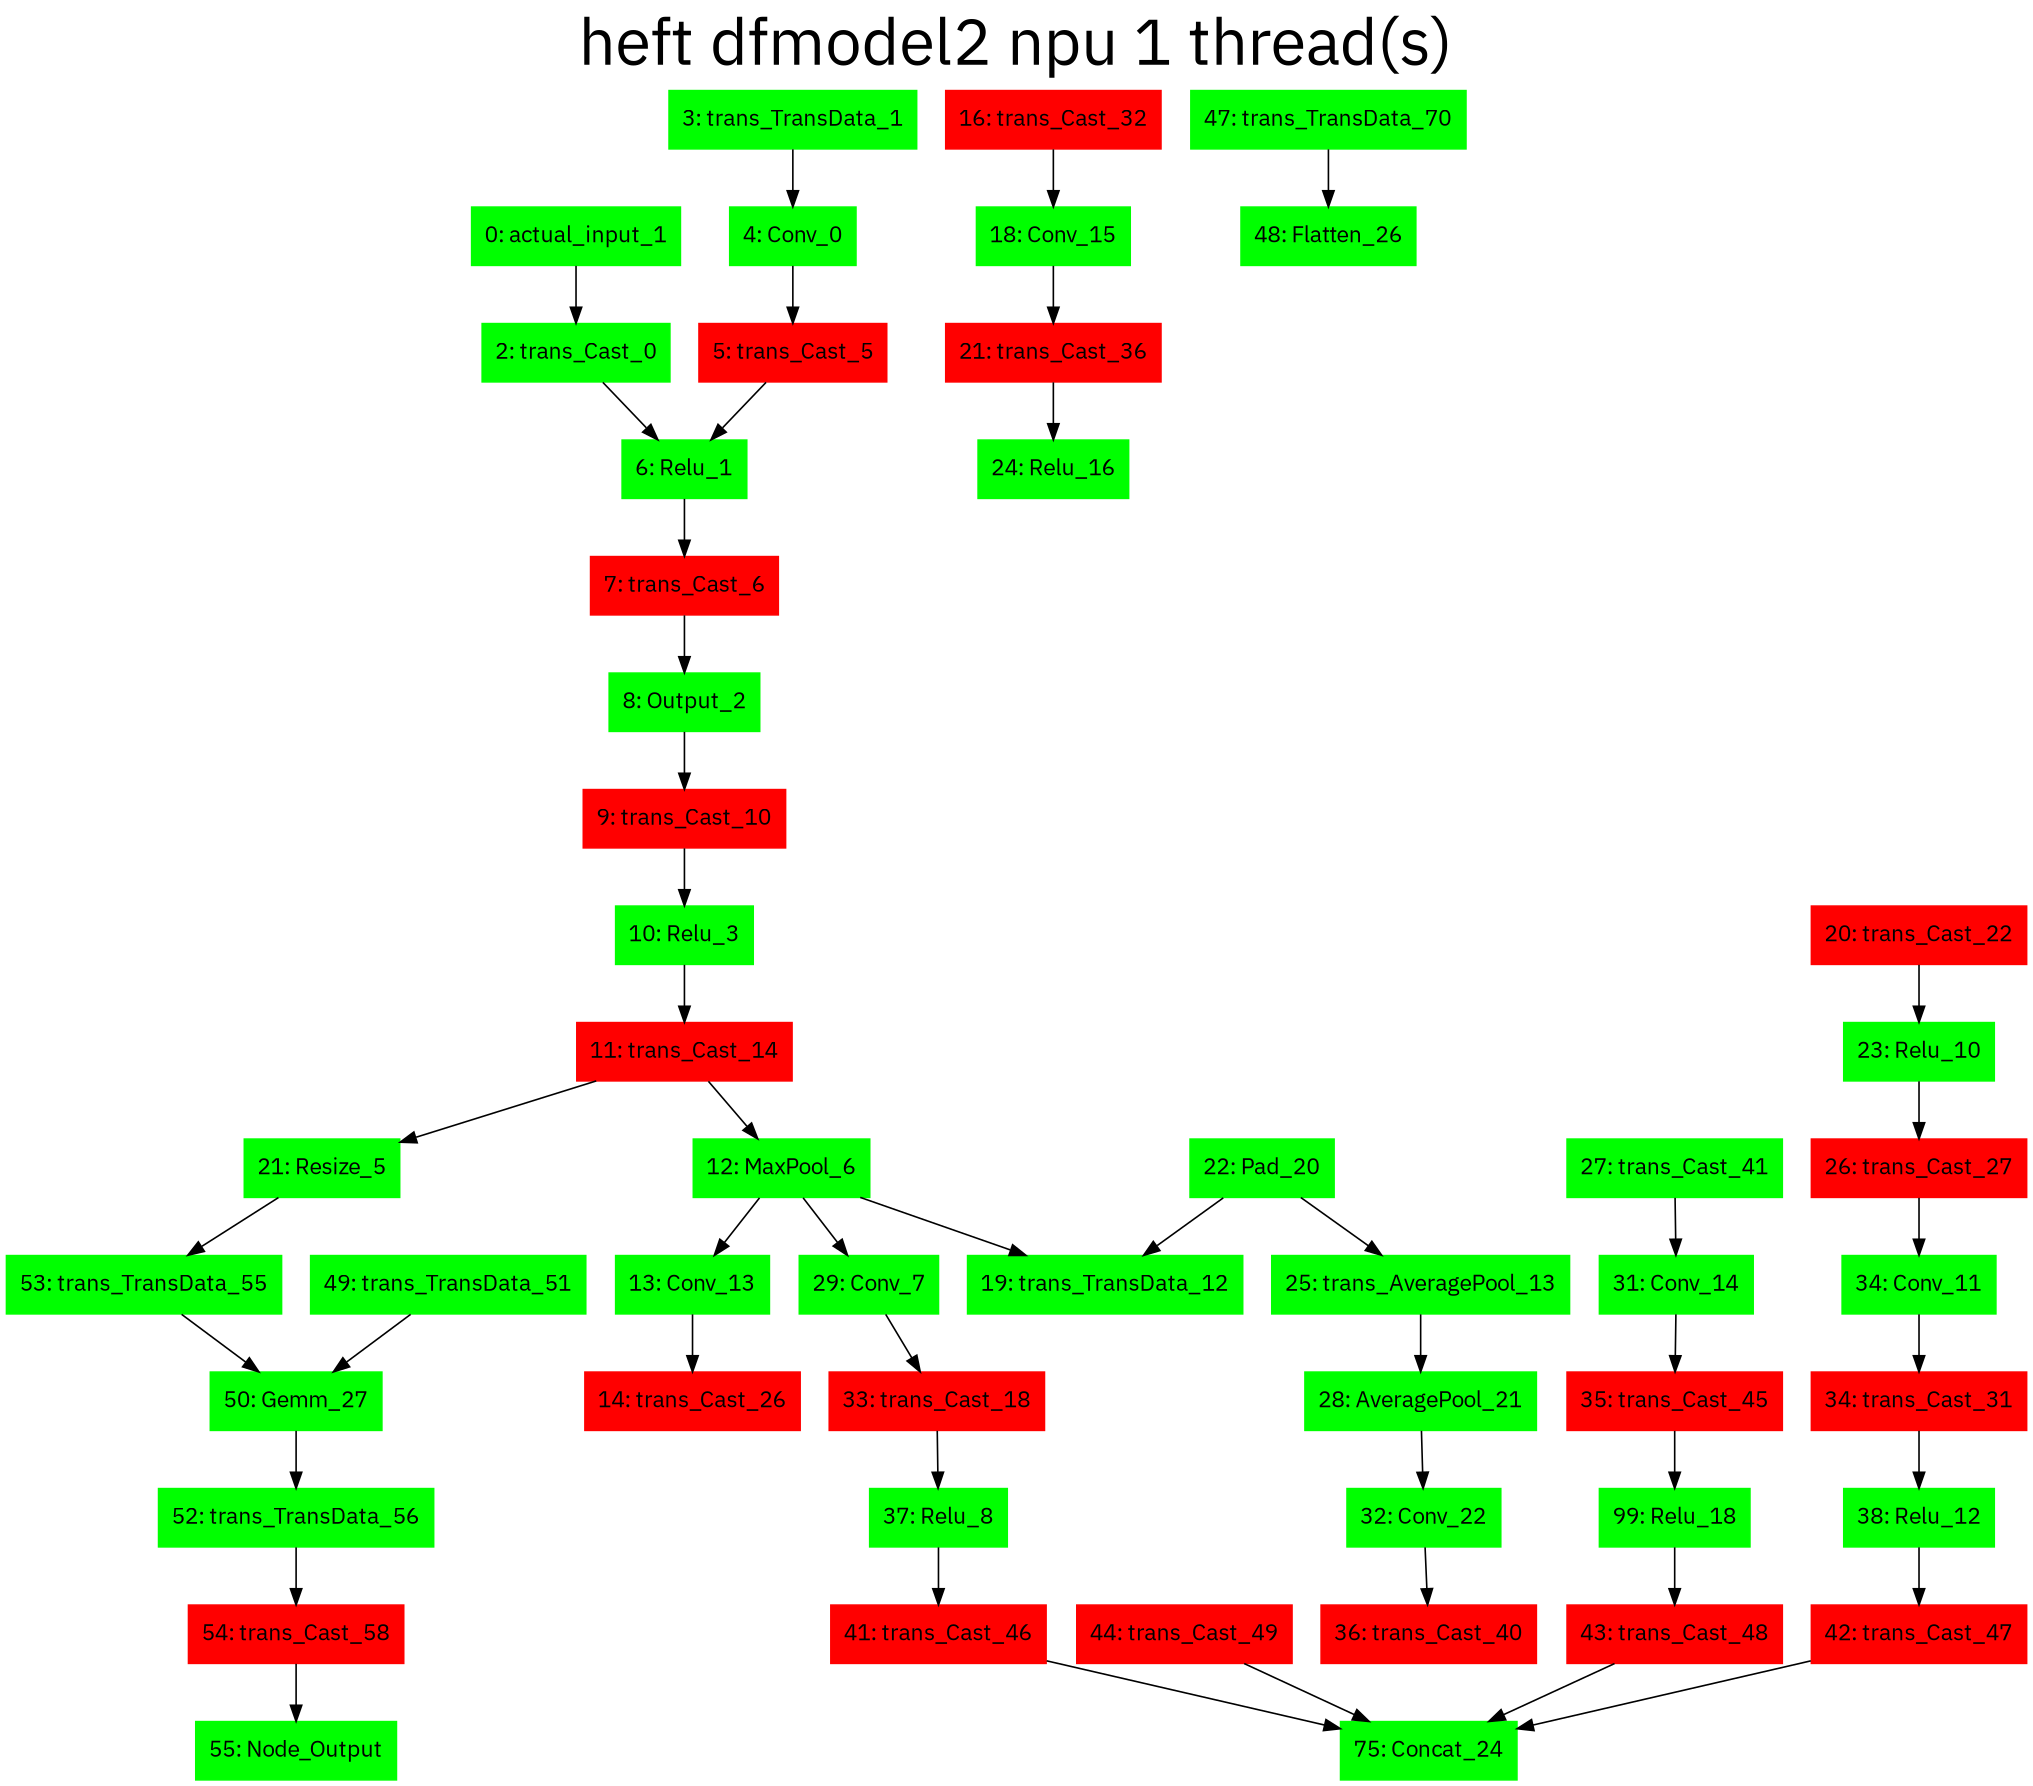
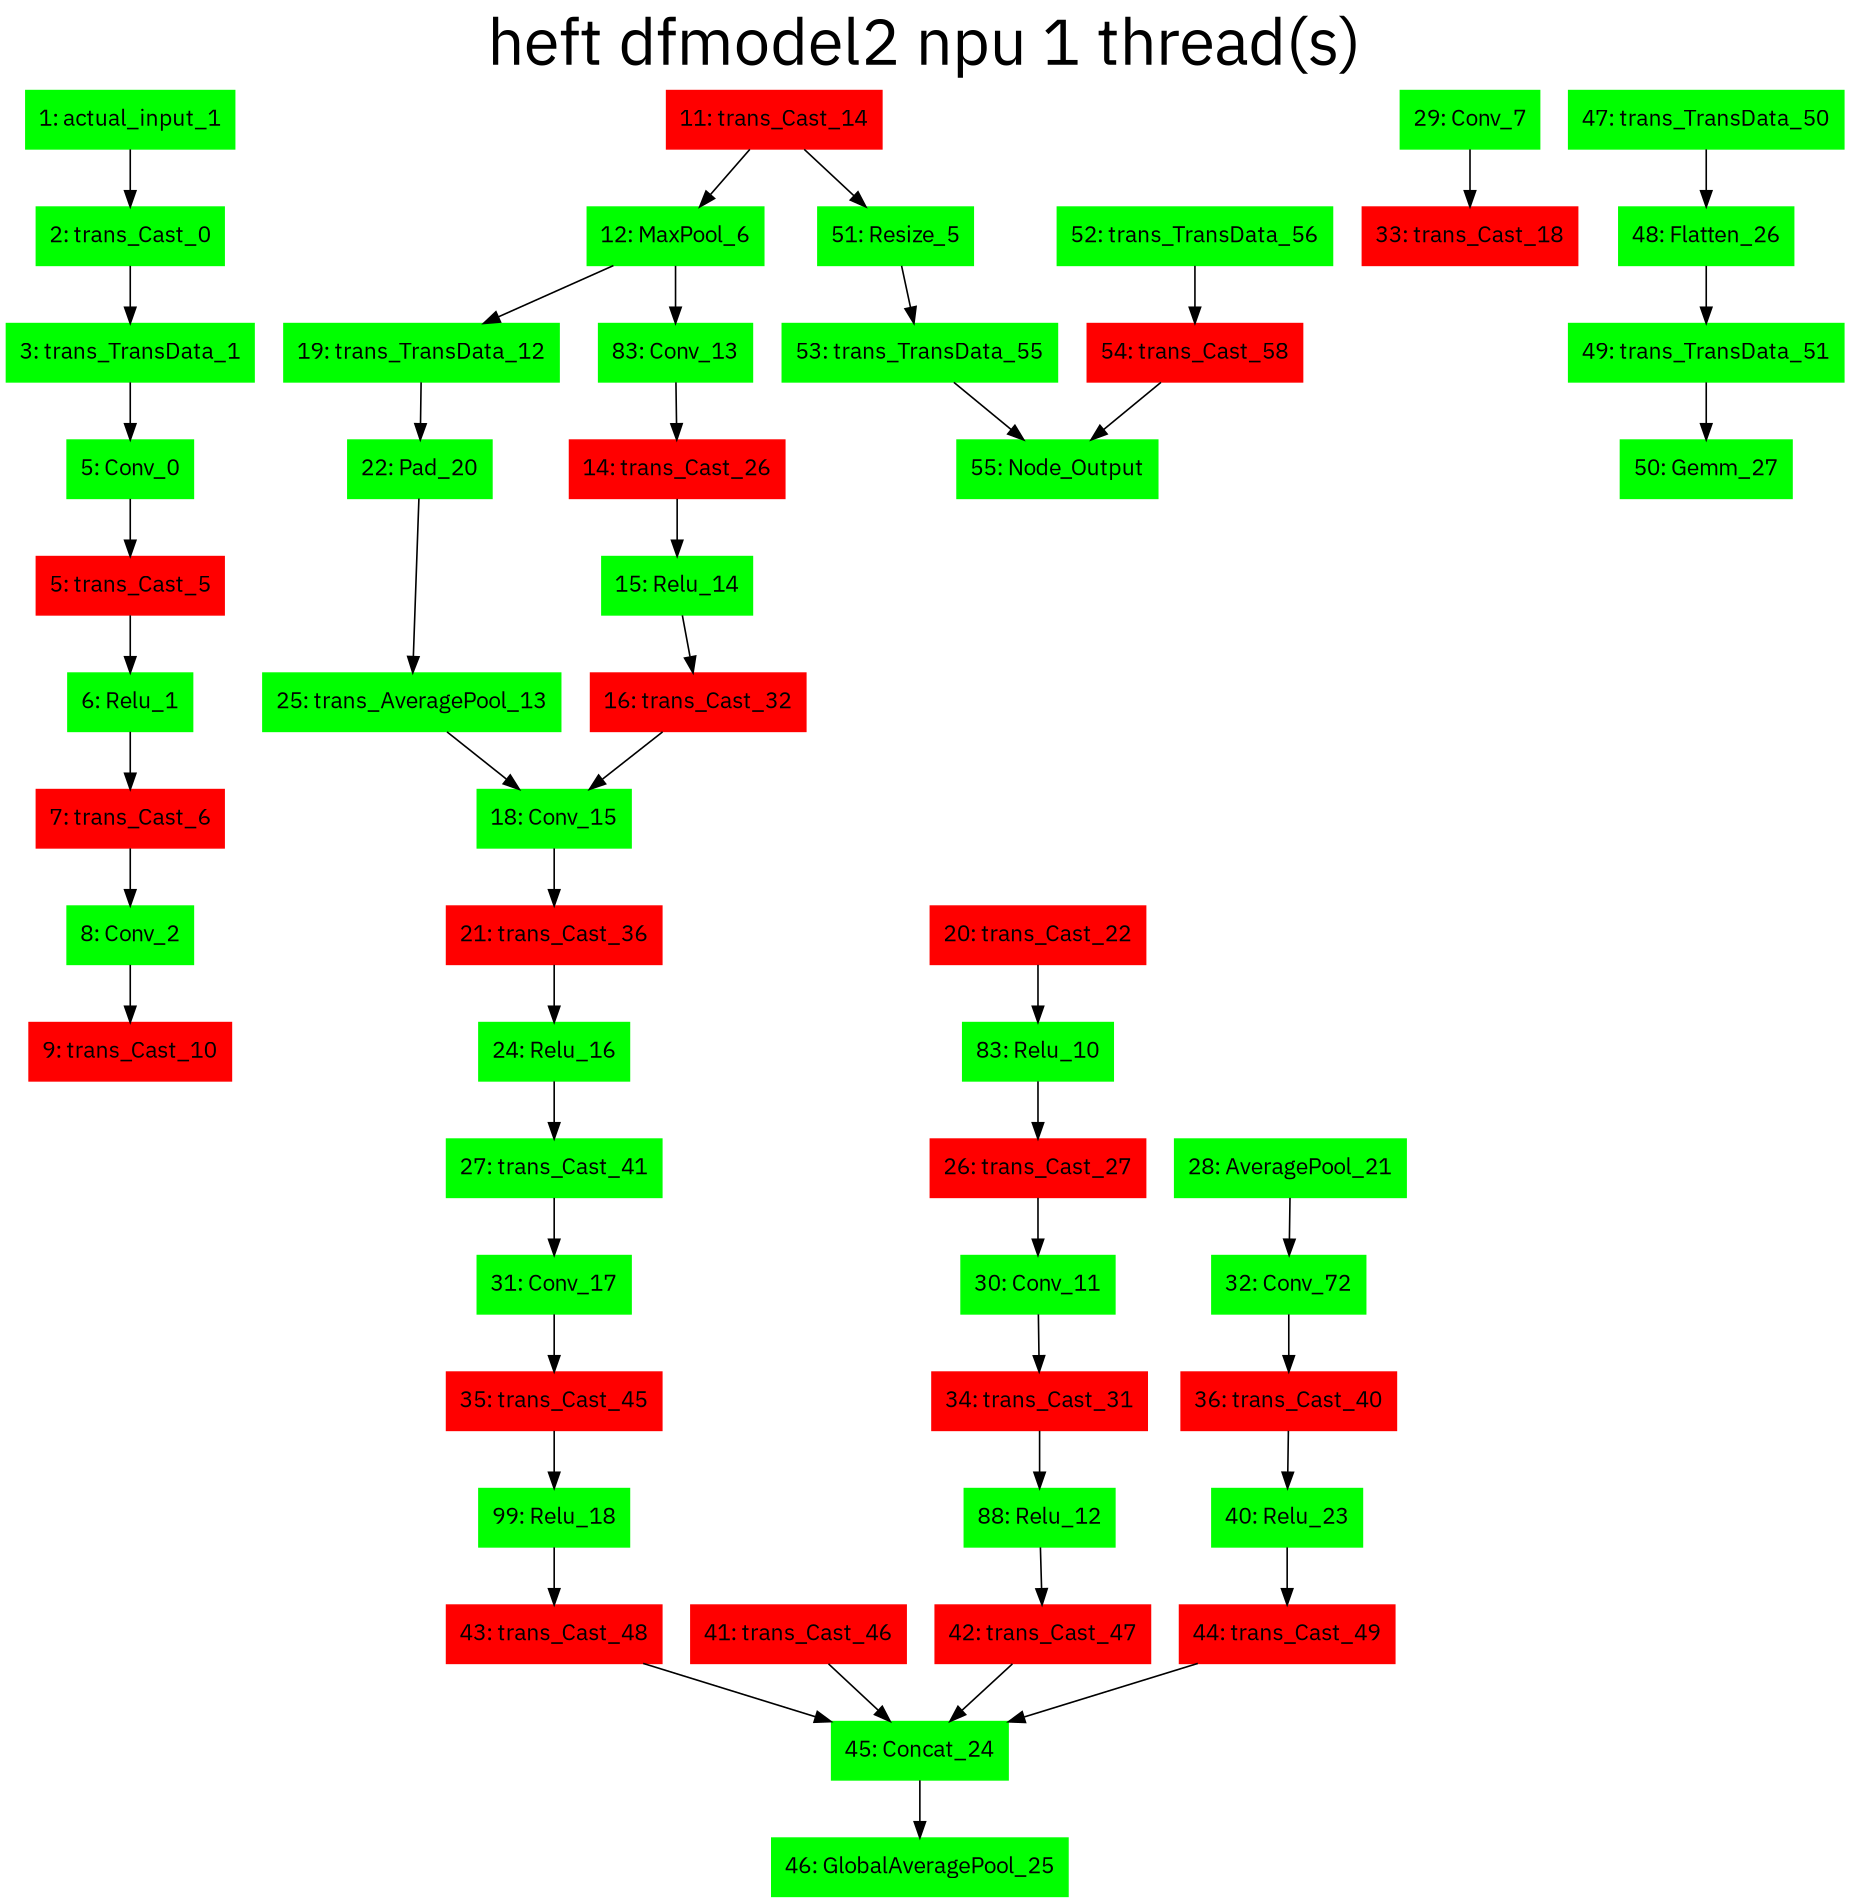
(1328, 120) -> (1706, 120)
(576, 236) -> (130, 120)
(793, 236) -> (130, 469)
none -> (1706, 287)
(625, 405) -> (130, 287)
none -> (677, 586)
(684, 702) -> (130, 935)
(684, 935) -> none
(1919, 1052) -> (1038, 1052)
none -> (554, 1102)
(322, 1168) -> (896, 236)
(820, 1220) -> none
(1190, 1222) -> (421, 403)
(693, 1285) -> (676, 353)
(1676, 1285) -> (554, 1285)
(1919, 1285) -> (1038, 1285)
(1421, 1335) -> (477, 755)
(214, 1338) -> (983, 406)
(296, 1452) -> none
(938, 1518) -> none
none -> (1287, 1518)
(1424, 1518) -> (1289, 1285)
(1919, 1518) -> (1040, 1518)
(1429, 1751) -> (920, 1751)
none -> (920, 1867)
